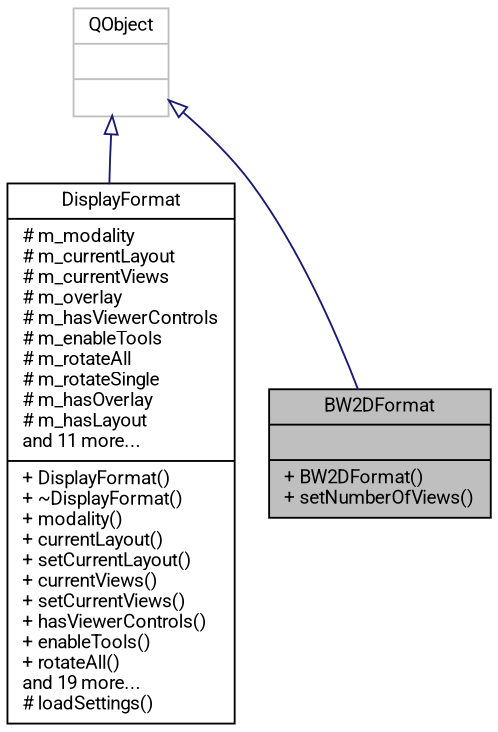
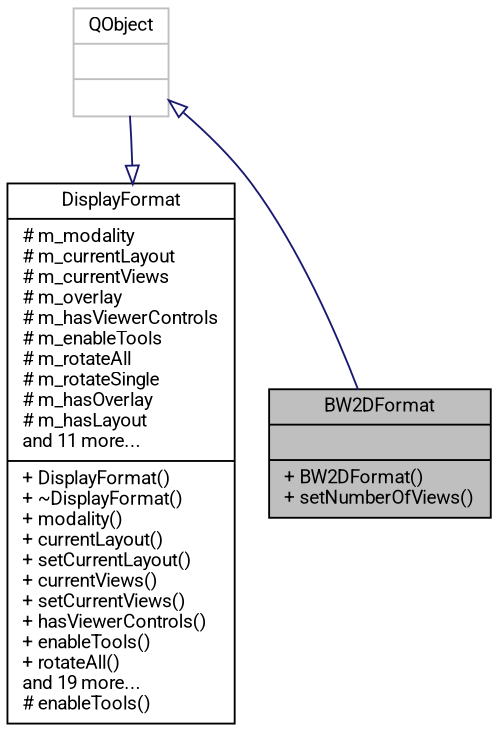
(110, 159) -> (131, 141)
(88, 704) -> (88, 704)
